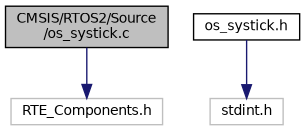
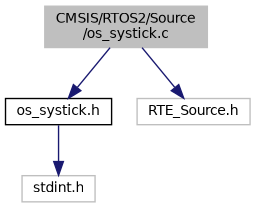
(87, 27) -> (126, 27)
none -> (94, 68)
(87, 112) -> (194, 112)
